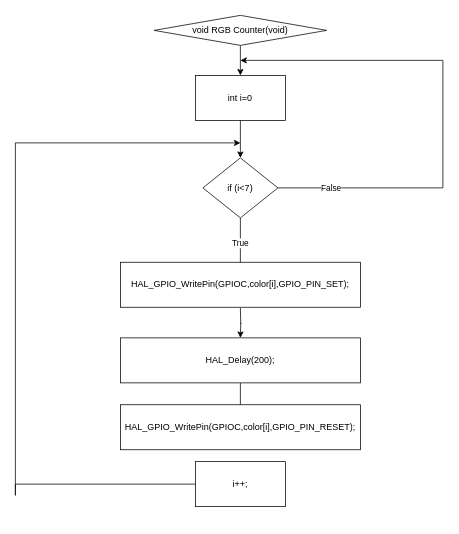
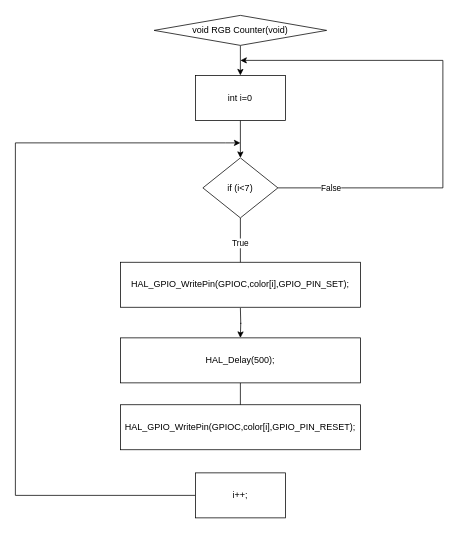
(240, 360) -> (240, 360)
(240, 484) -> (240, 495)
